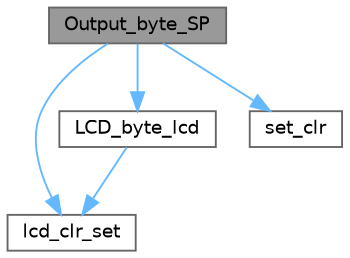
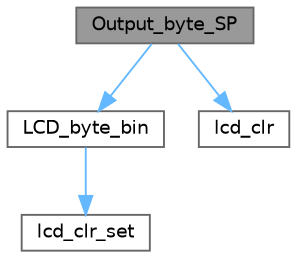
(43, 109) -> none
(138, 129) -> (86, 129)
(296, 129) -> (244, 129)
